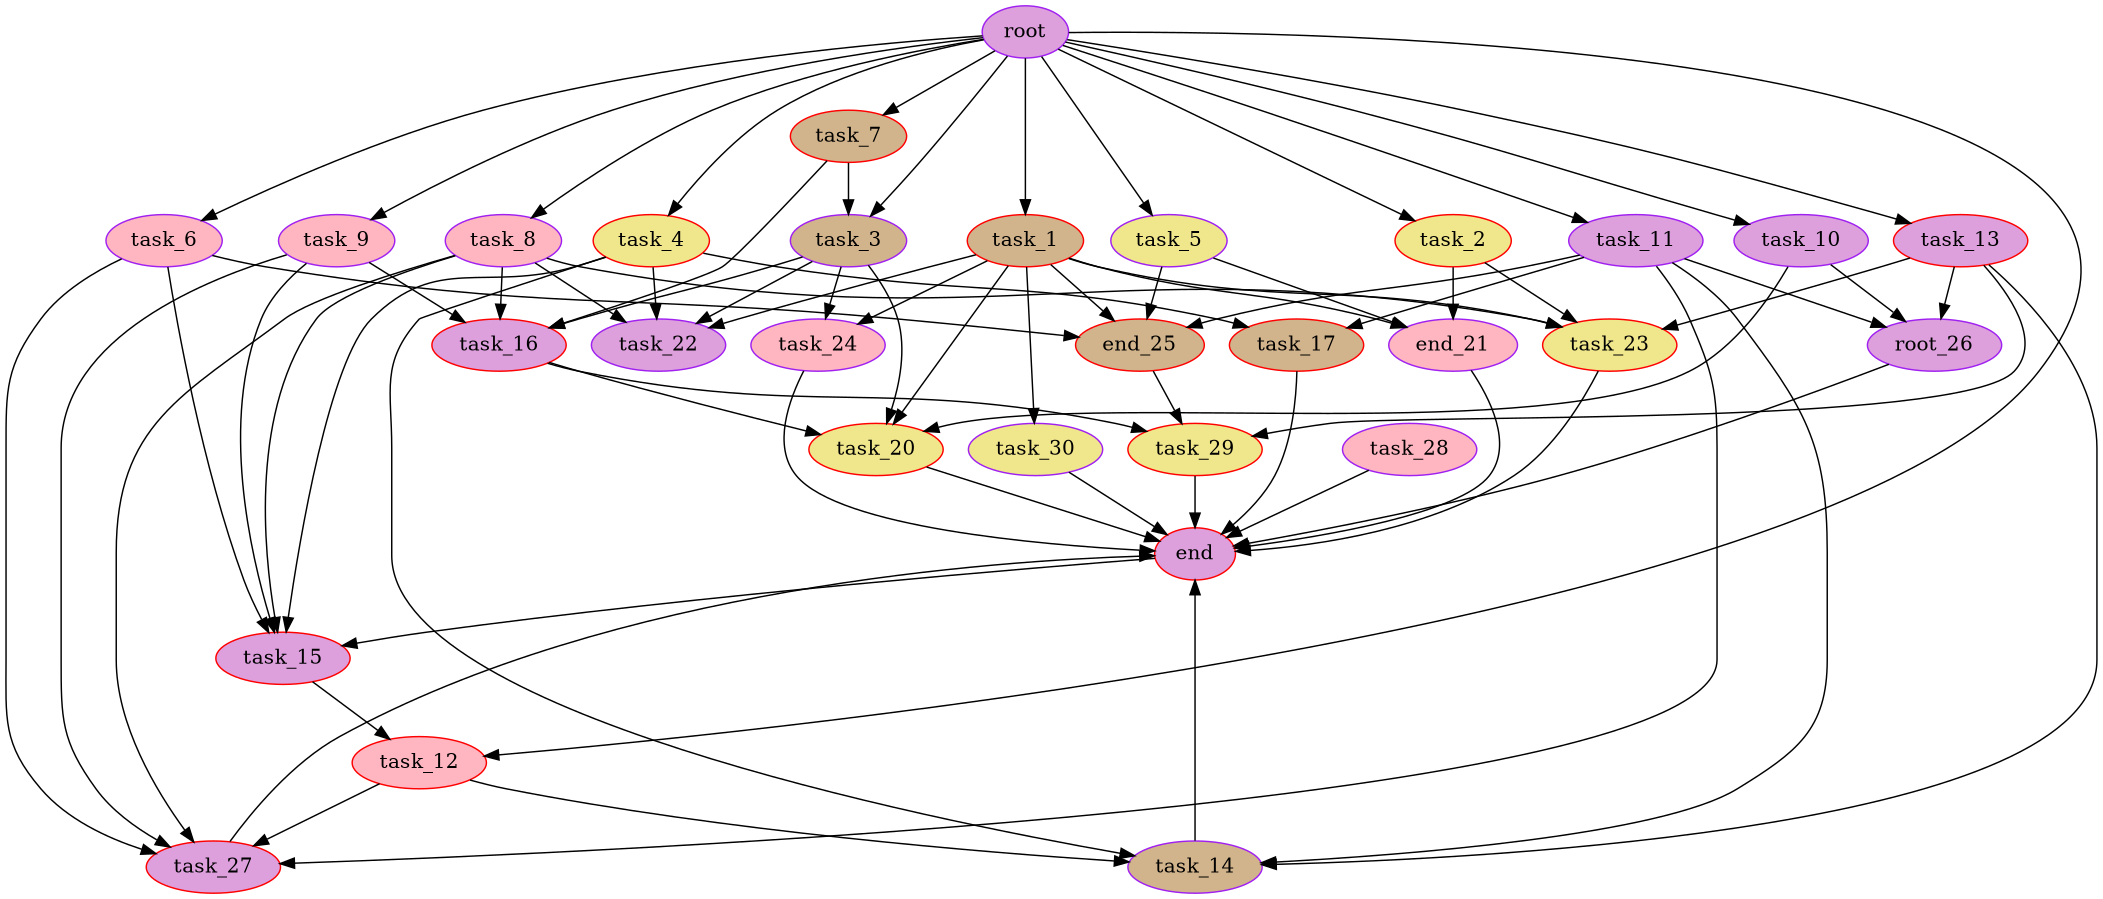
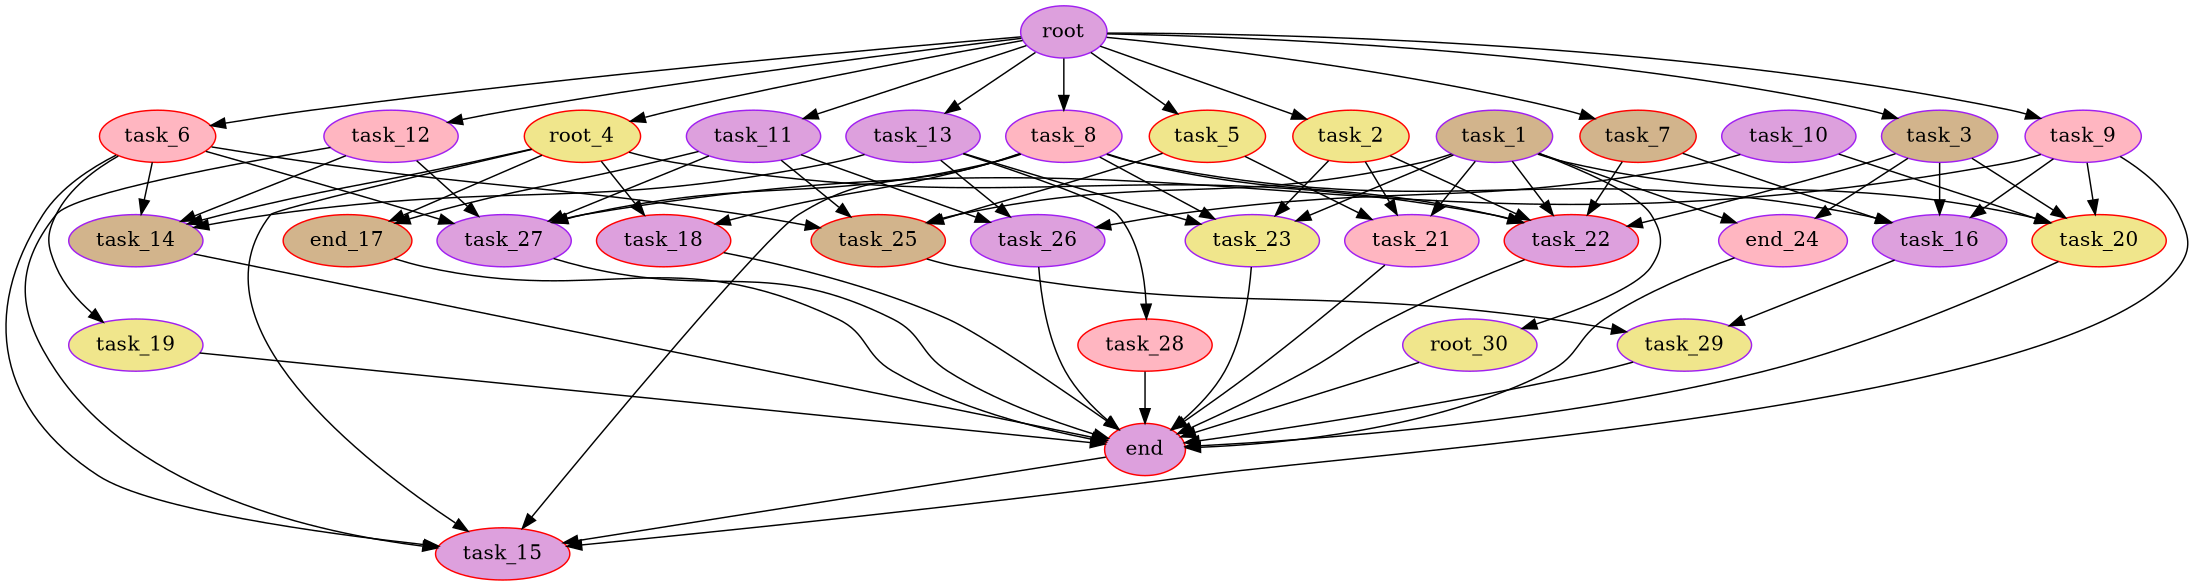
(1402, 123) -> none
(1025, 129) -> none
(848, 181) -> (1609, 182)
none -> (1447, 182)
(164, 241) -> (158, 136)
(651, 241) -> (582, 136)
none -> (664, 241)
(1025, 241) -> (1495, 136)
(1169, 241) -> (1207, 136)
(1961, 241) -> (913, 136)
none -> (1356, 339)
none -> (136, 345)
(499, 345) -> (1940, 241)
(659, 345) -> (1571, 241)
(818, 345) -> (1783, 241)
(1140, 345) -> (878, 241)
(1297, 345) -> (348, 241)
(1453, 345) -> (1412, 241)
(1610, 345) -> (1252, 241)
(1935, 345) -> (1038, 241)
(677, 398) -> (2090, 181)
(1703, 414) -> (1098, 203)
(1036, 450) -> (1470, 345)
(1195, 450) -> (1684, 345)
(1410, 450) -> (1145, 345)
(345, 706) -> (46, 355)
(1797, 745) -> (150, 173)
(419, 763) -> (391, 136)
(213, 867) -> (504, 241)
